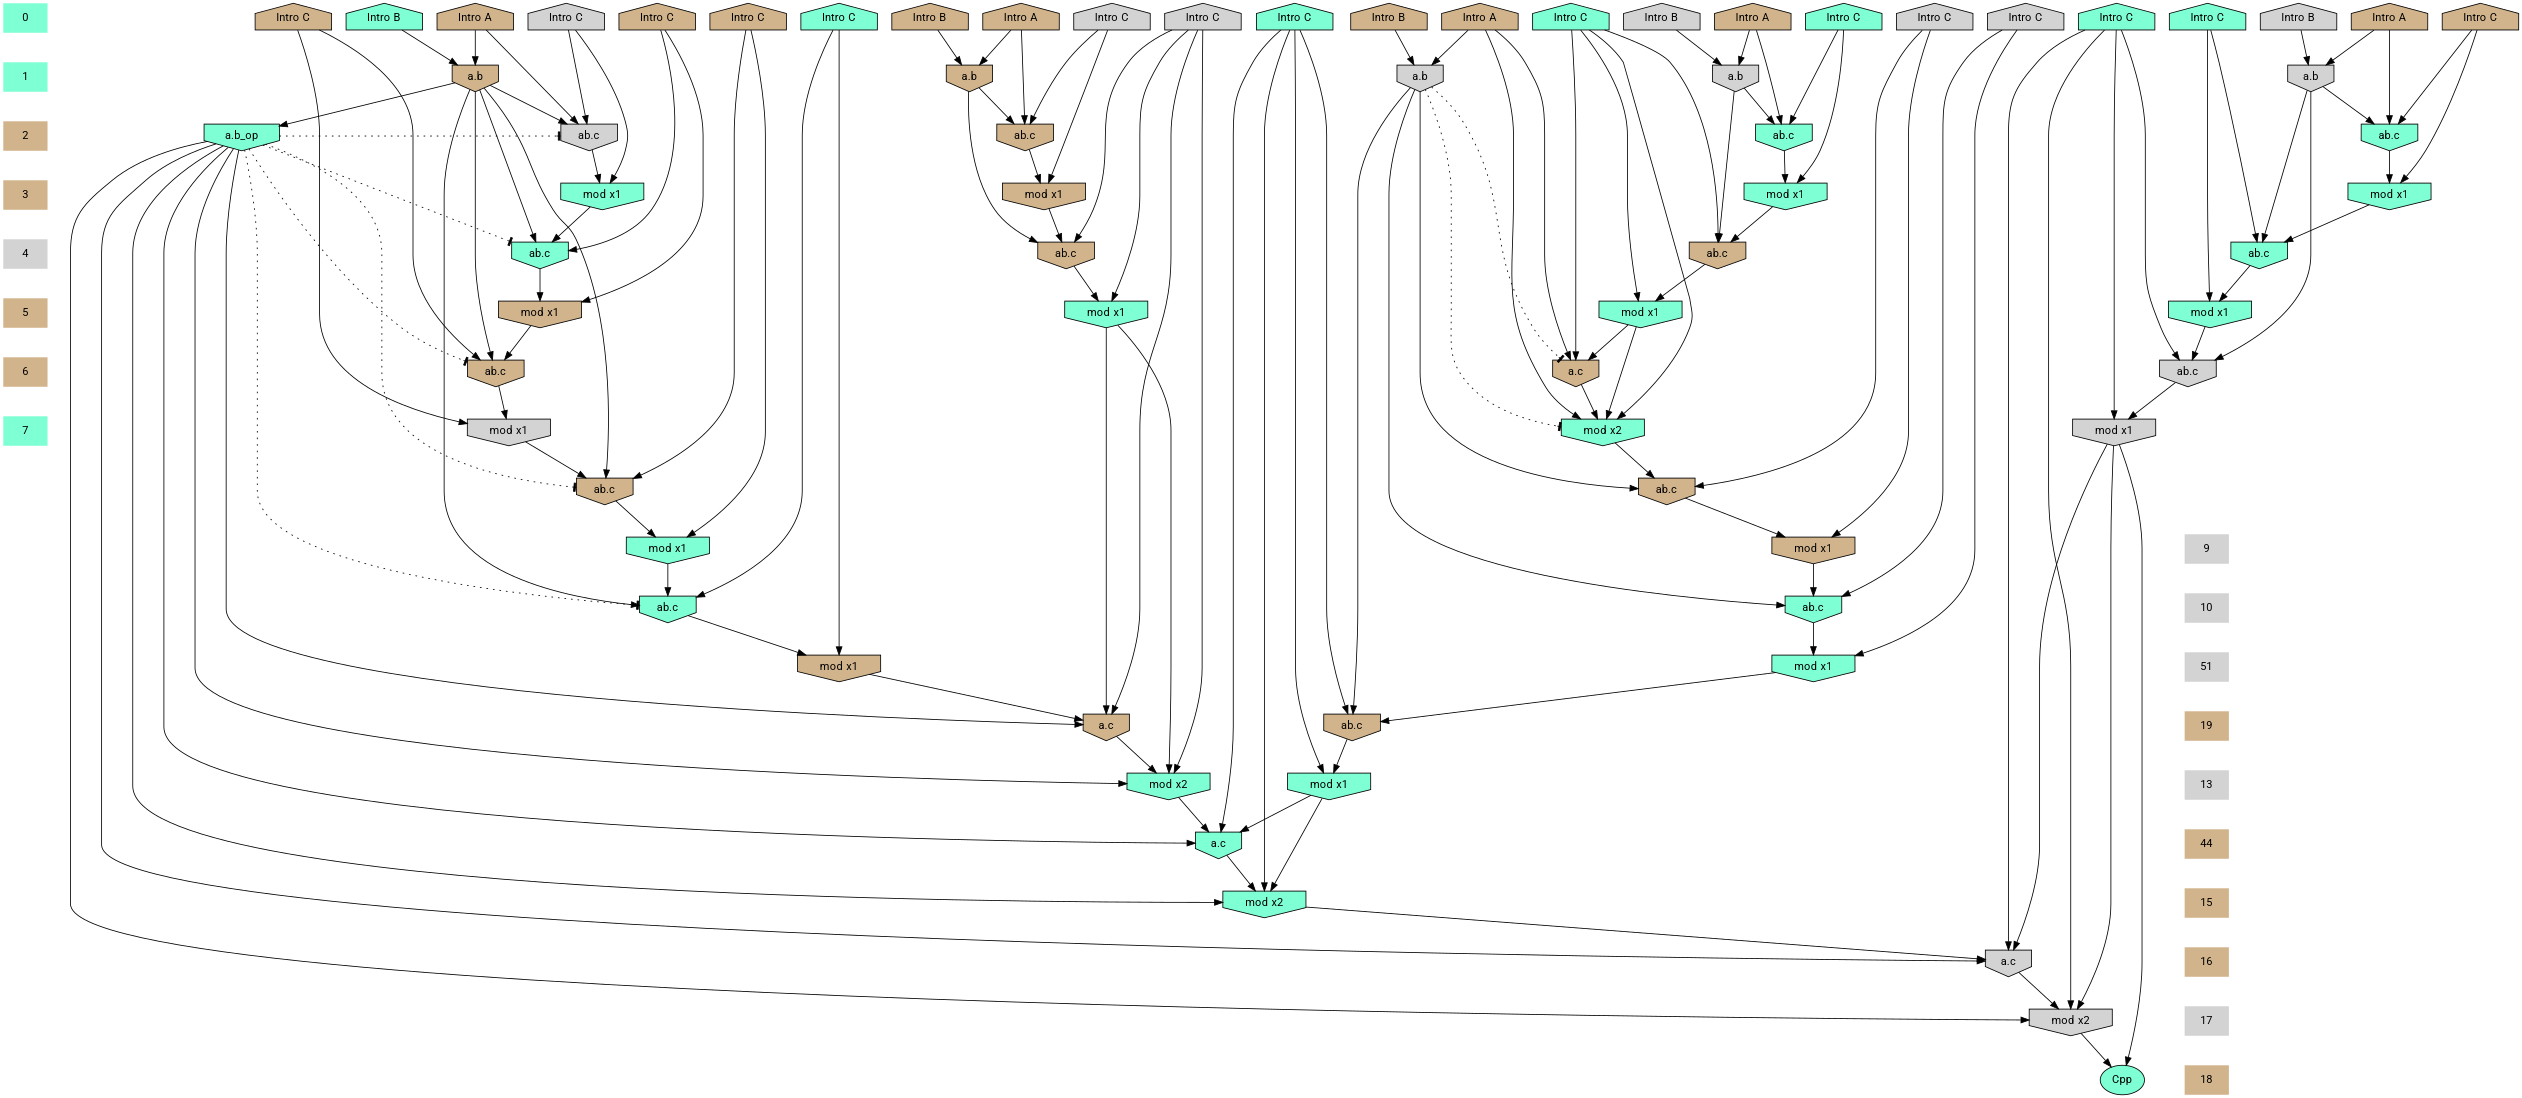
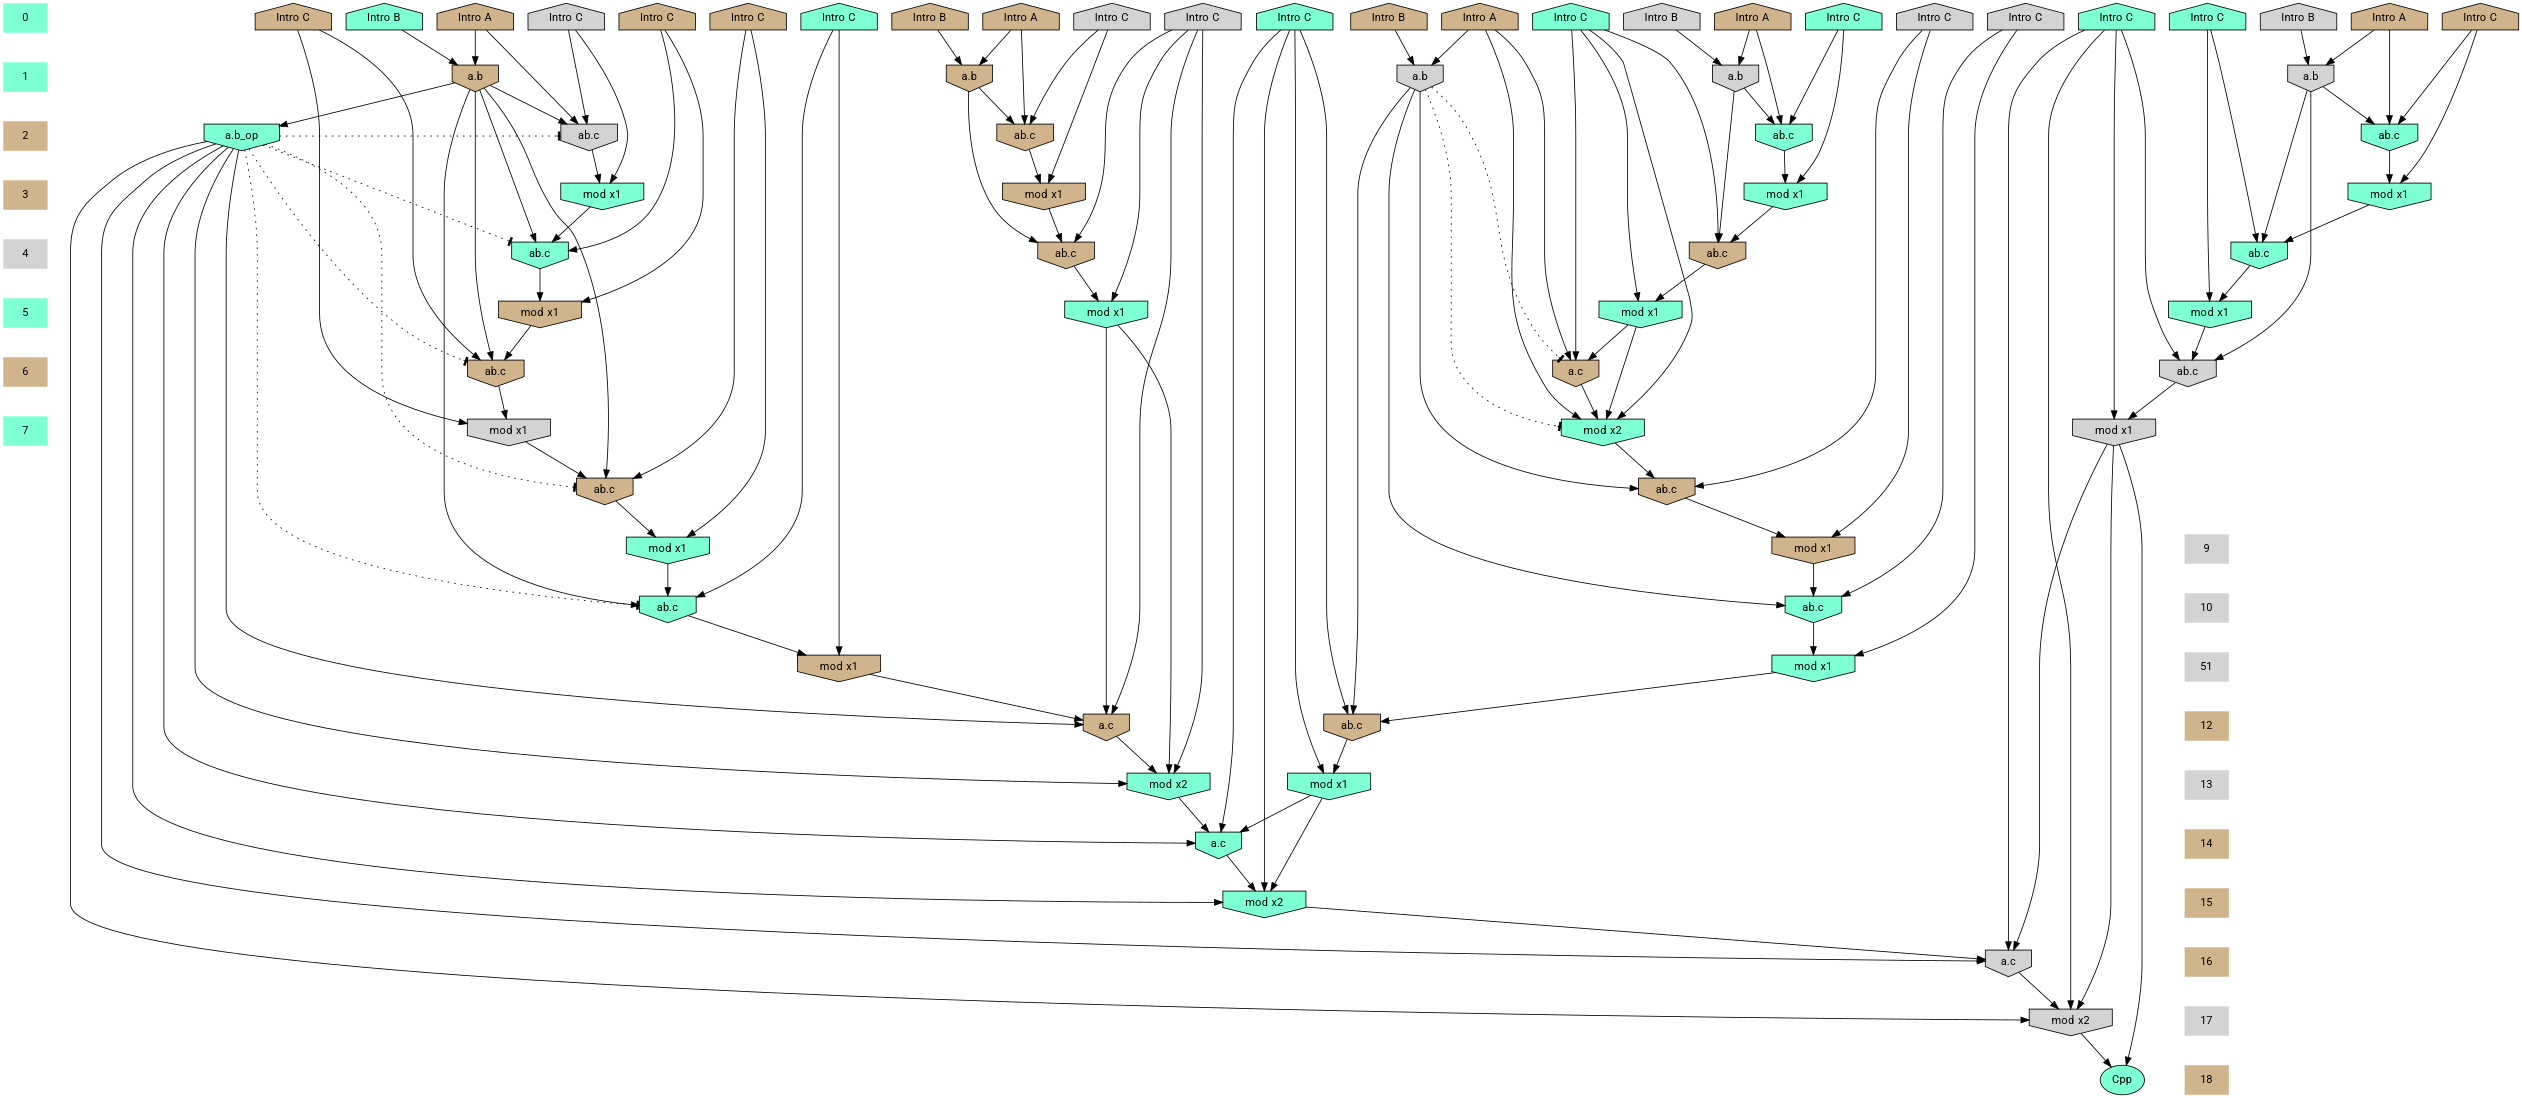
(25, 313) -> (25, 313)
(2207, 726) -> (2207, 726)
(2207, 844) -> (2207, 844)
